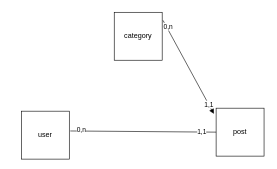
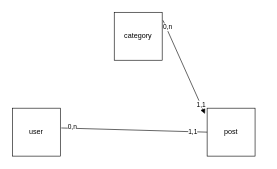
(240, 132) -> (231, 132)
(45, 135) -> (36, 132)
